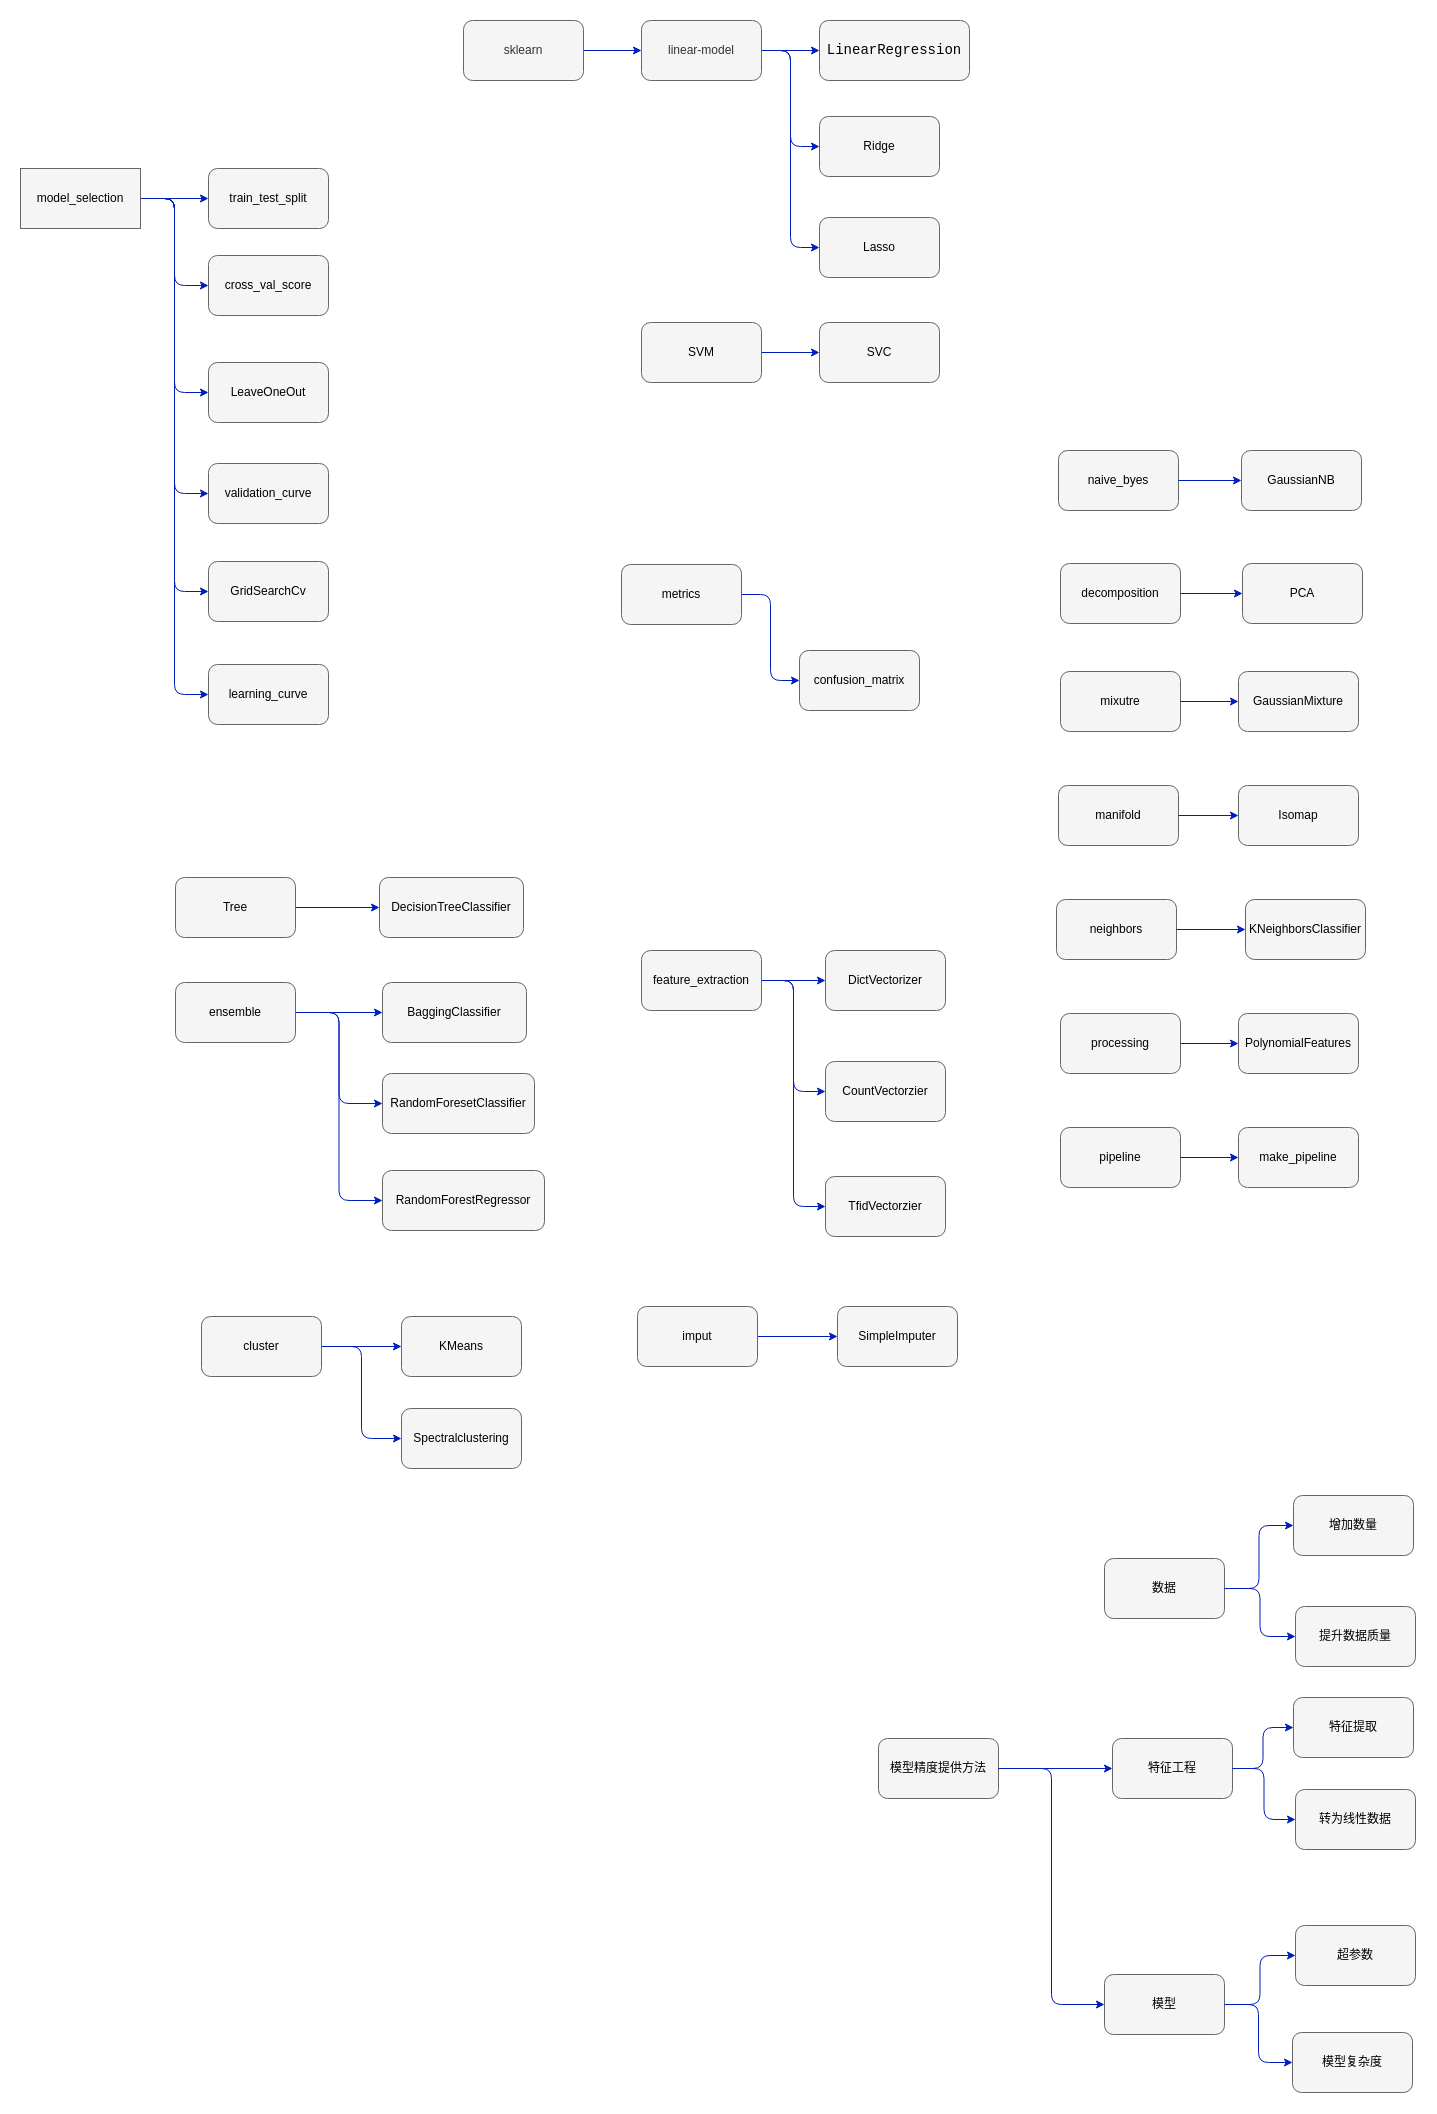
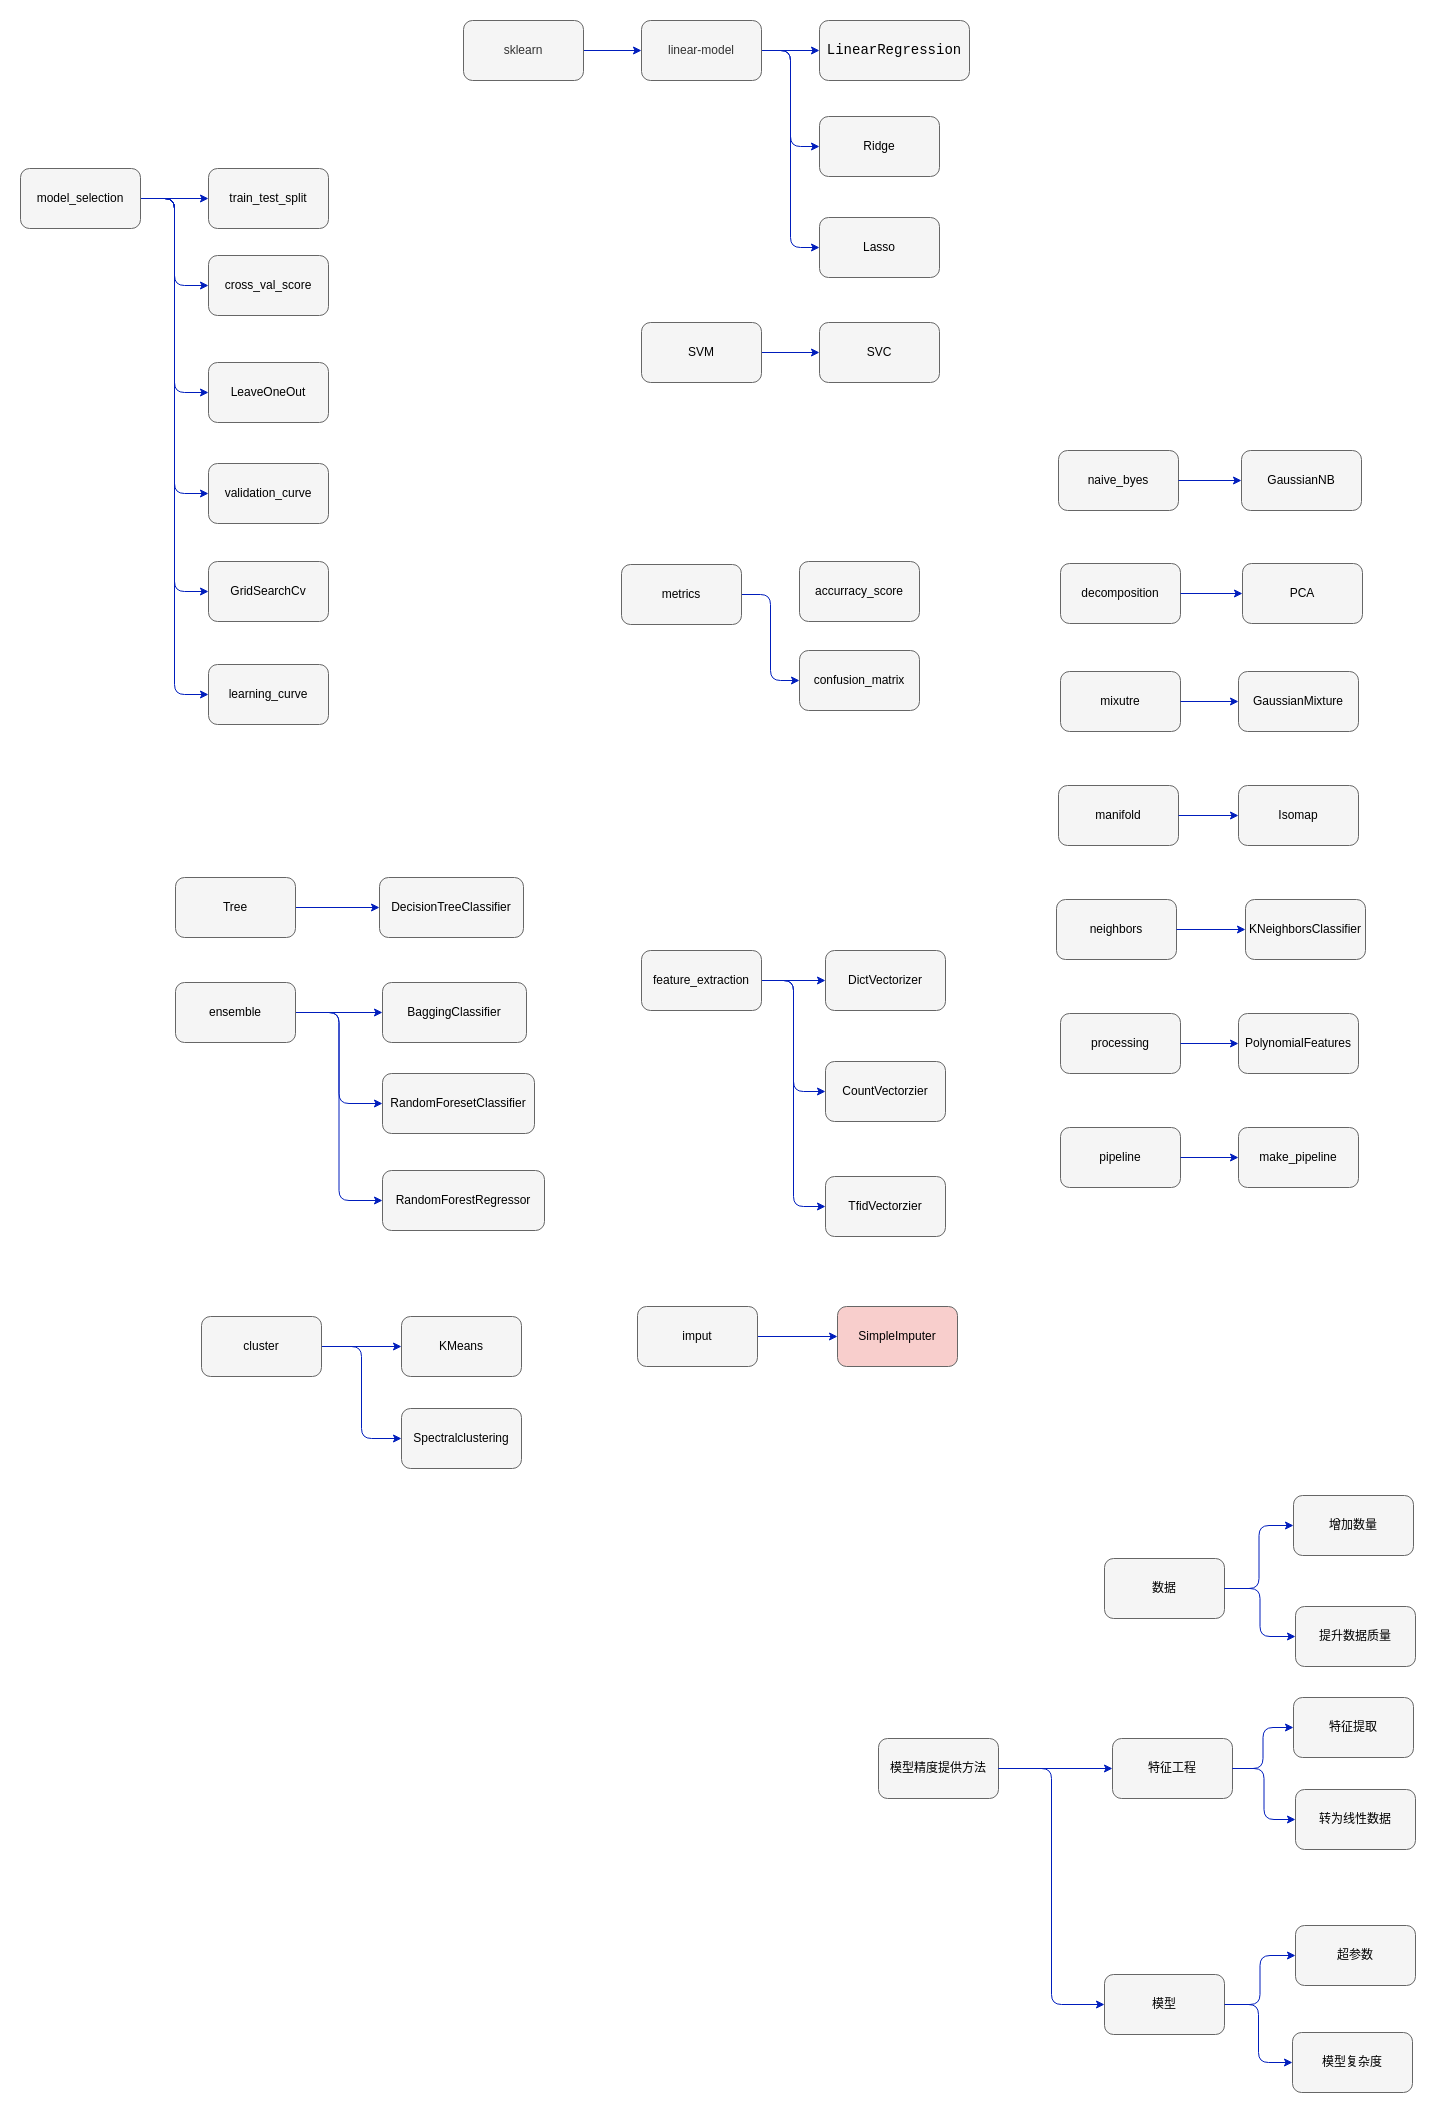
(81, 199) -> (81, 199)
none -> (860, 592)
(898, 1337) -> (898, 1337)
